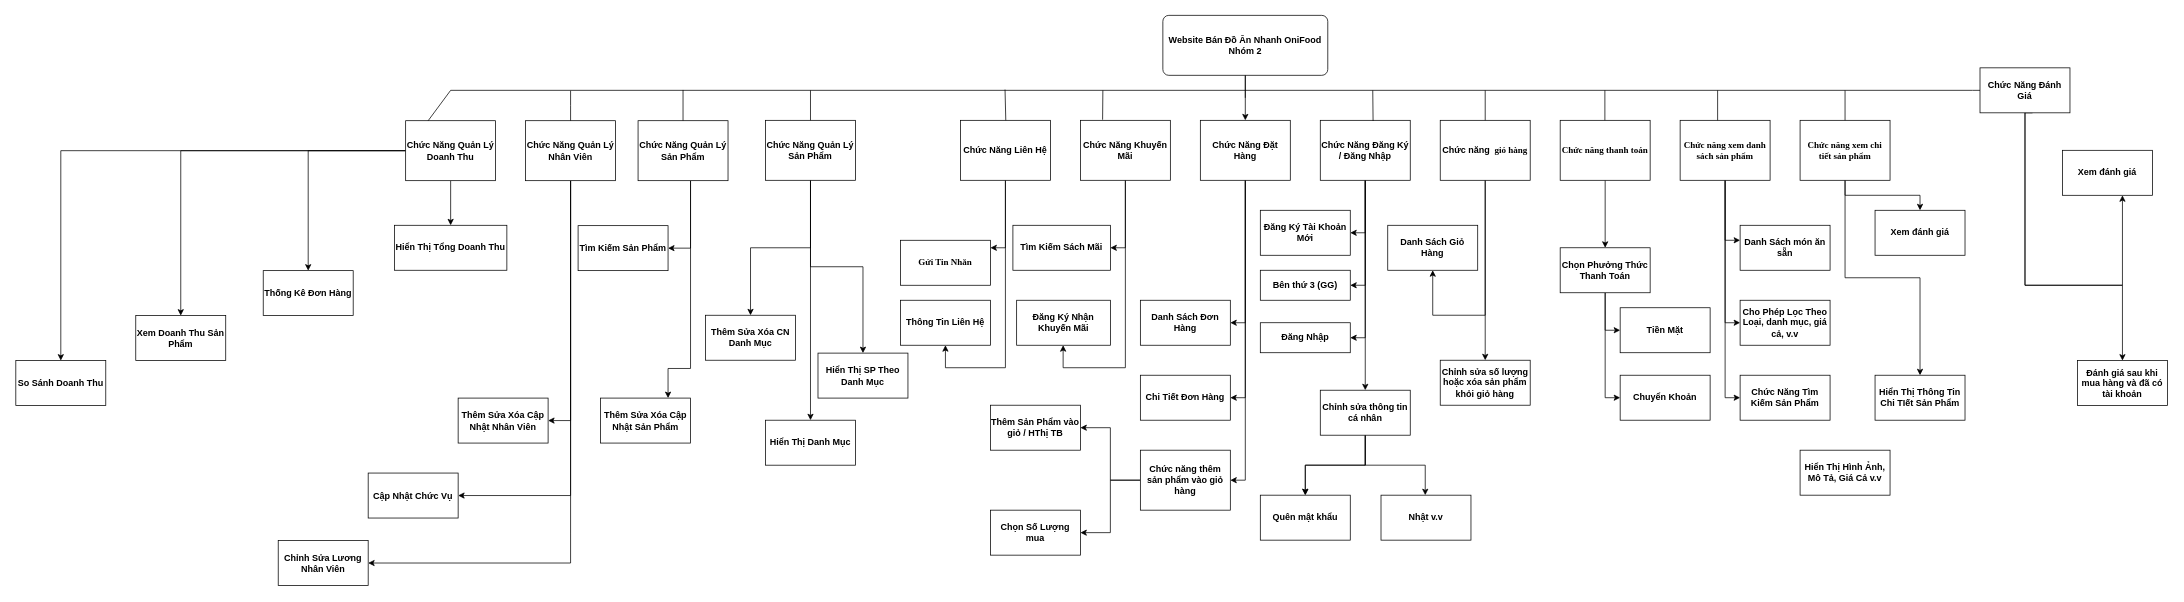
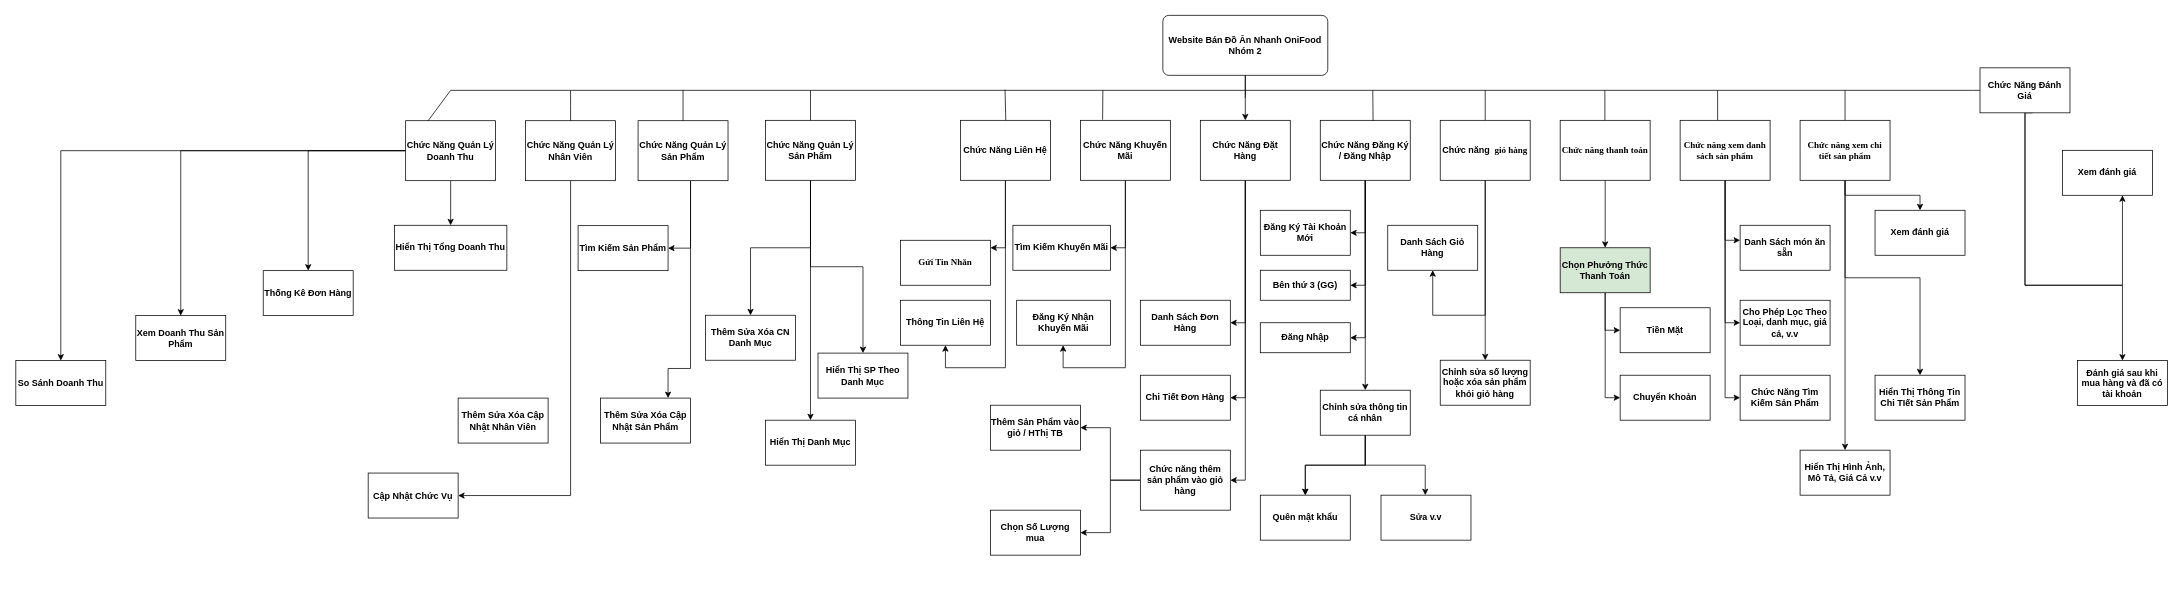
(1062, 248) -> (1062, 248)
(1605, 270) -> (1605, 270)
(561, 421) -> none
none -> (1845, 444)
(1426, 518) -> (1426, 518)
(570, 531) -> none
(323, 563) -> none
